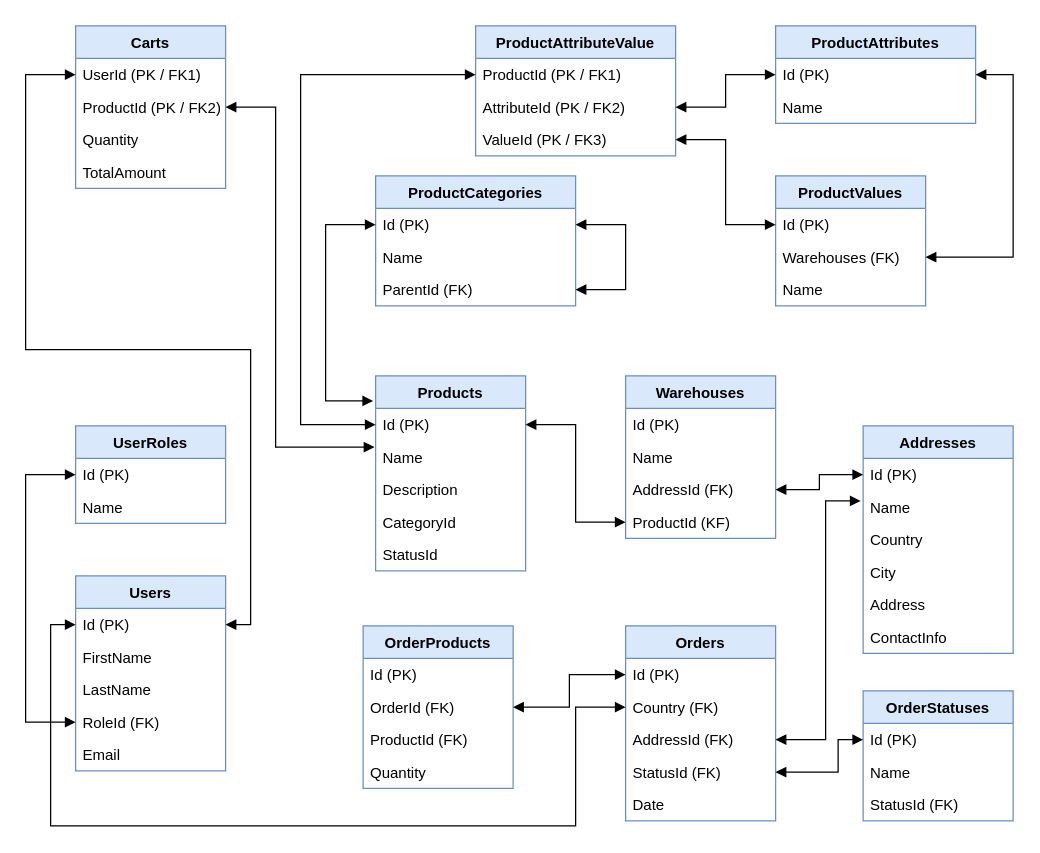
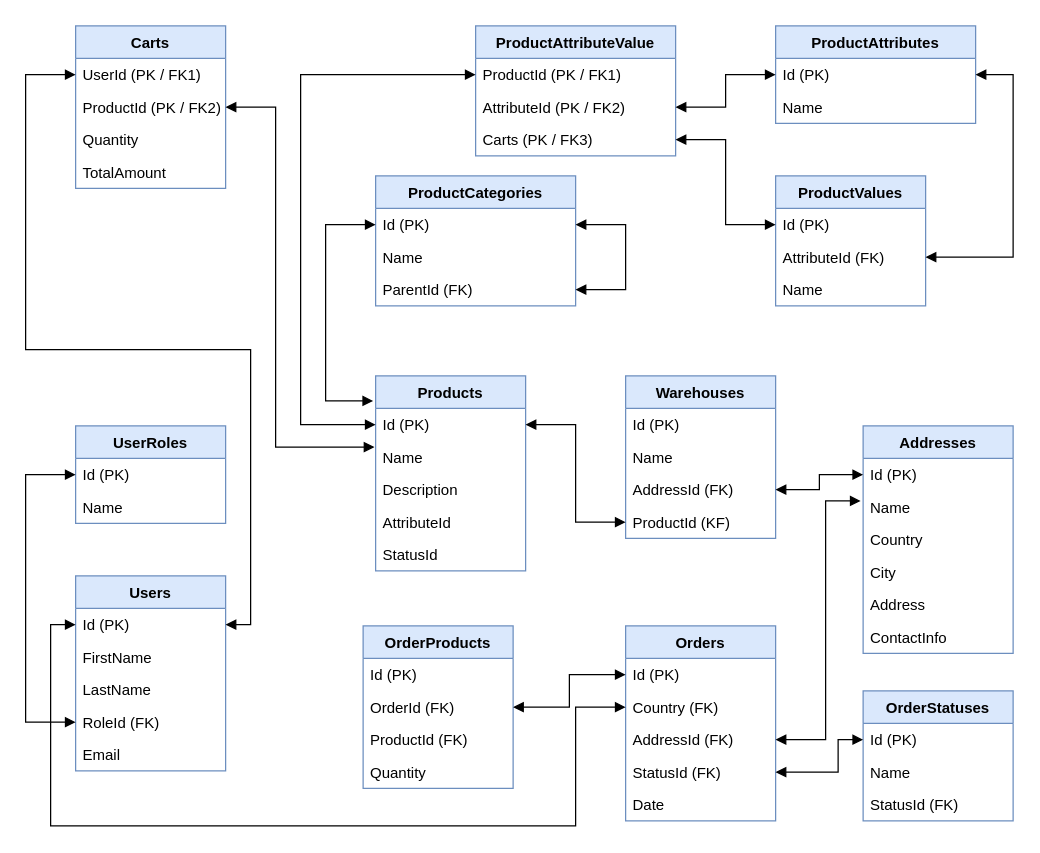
(550, 140) -> (544, 140)
(844, 258) -> (846, 258)
(425, 523) -> (427, 523)
